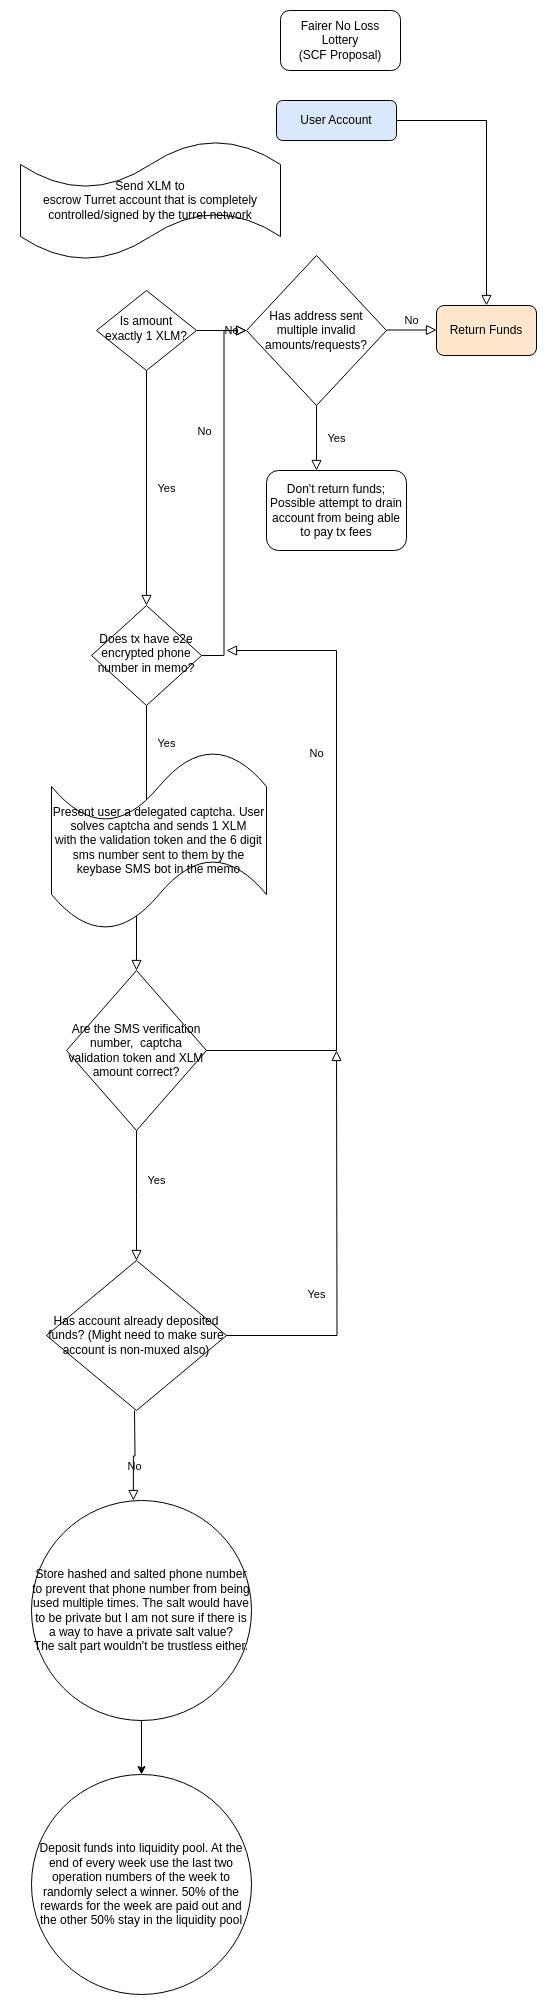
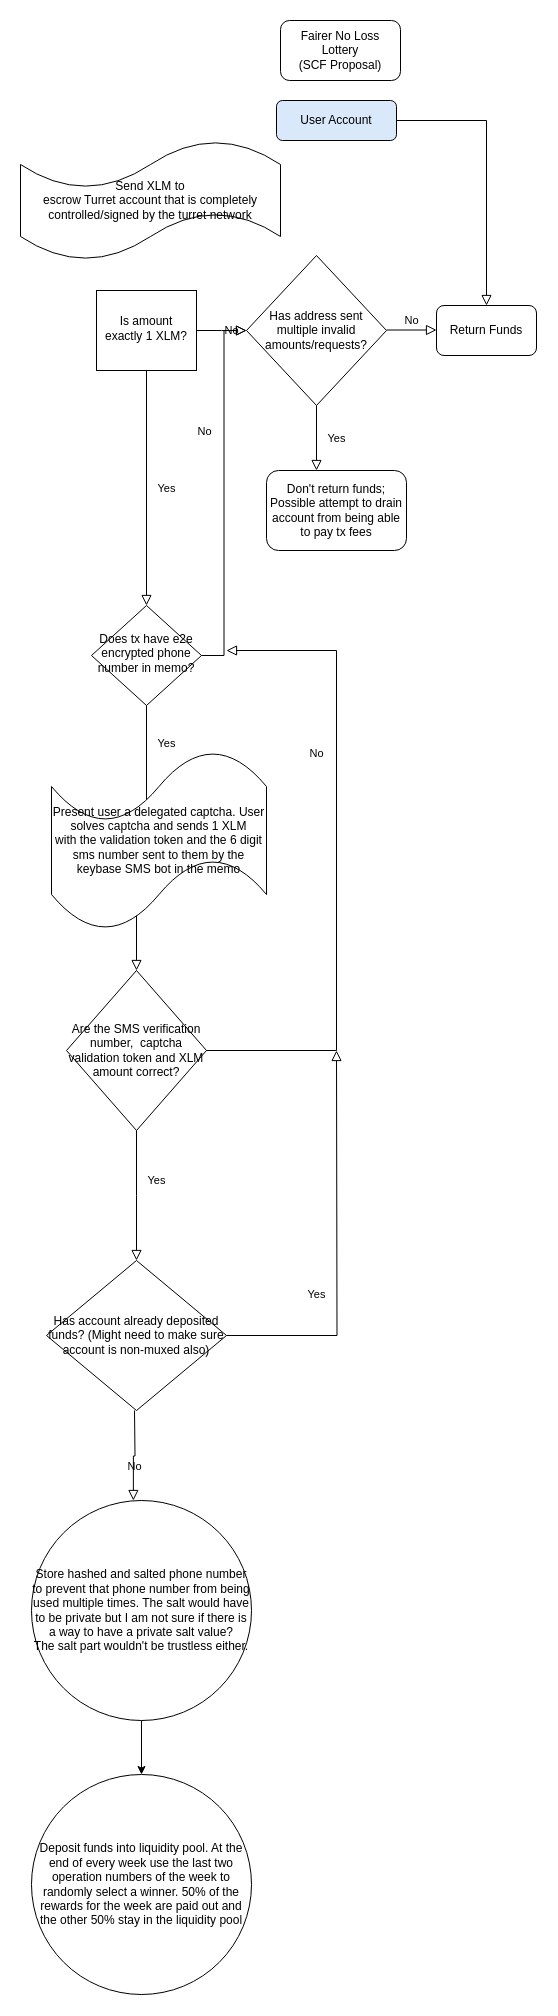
(341, 41) -> (341, 51)
(147, 331) -> (147, 331)
(487, 331) -> (487, 331)
